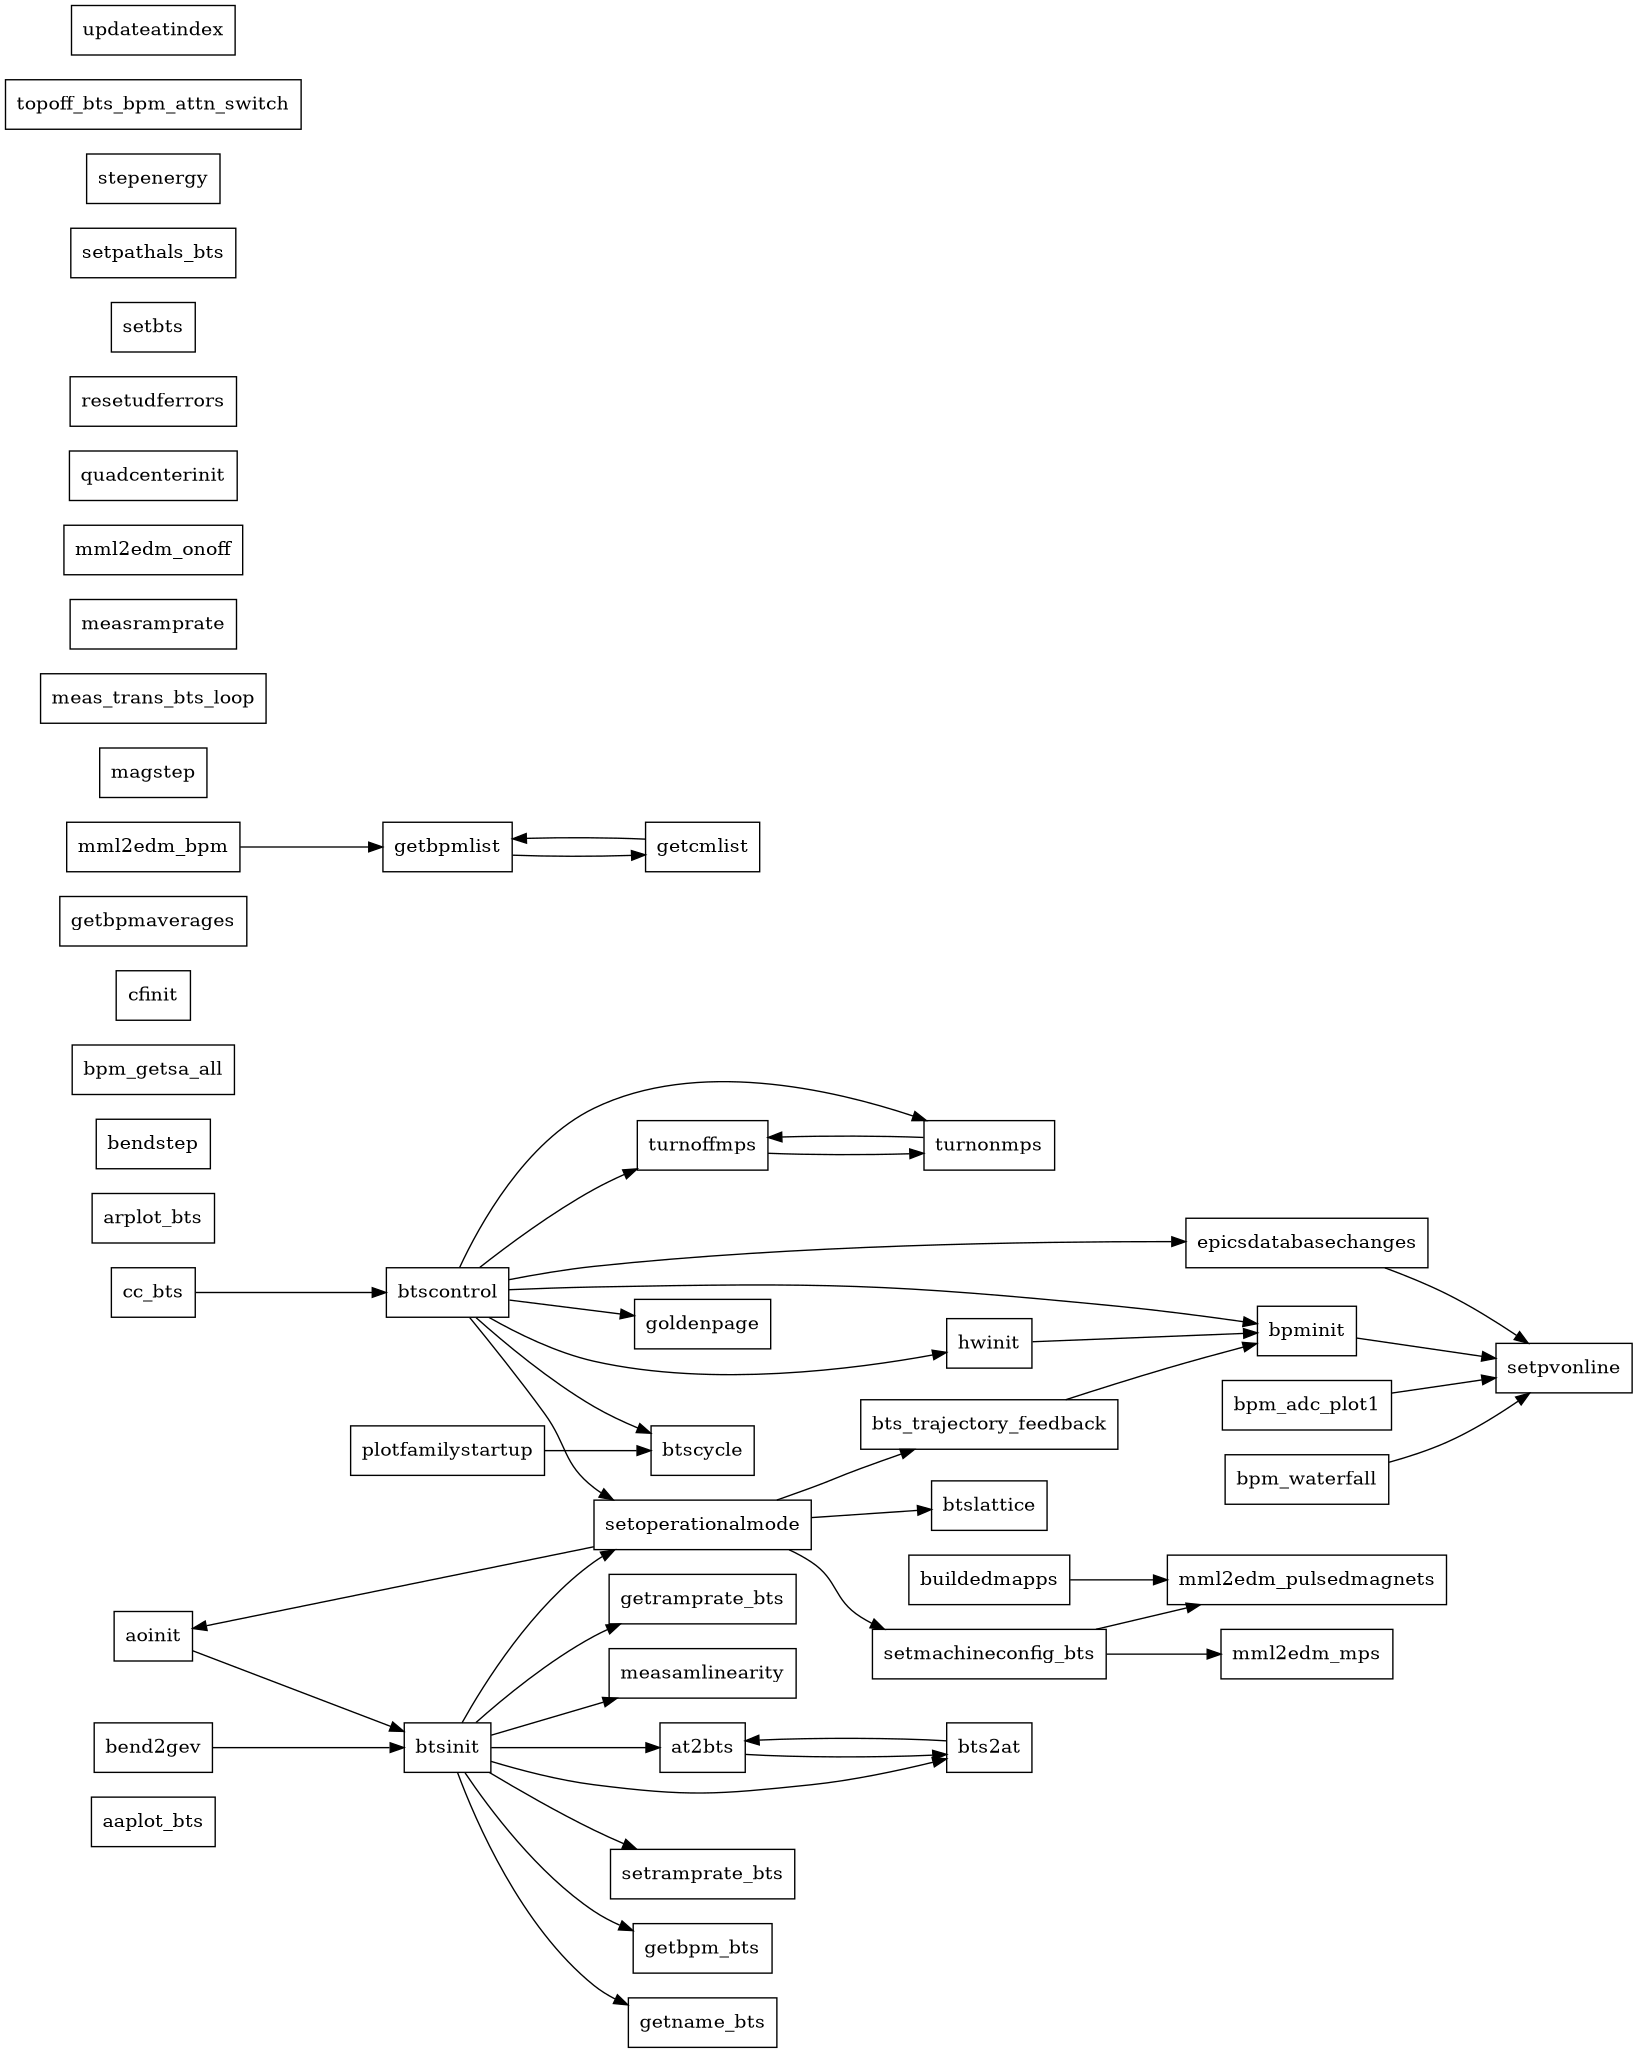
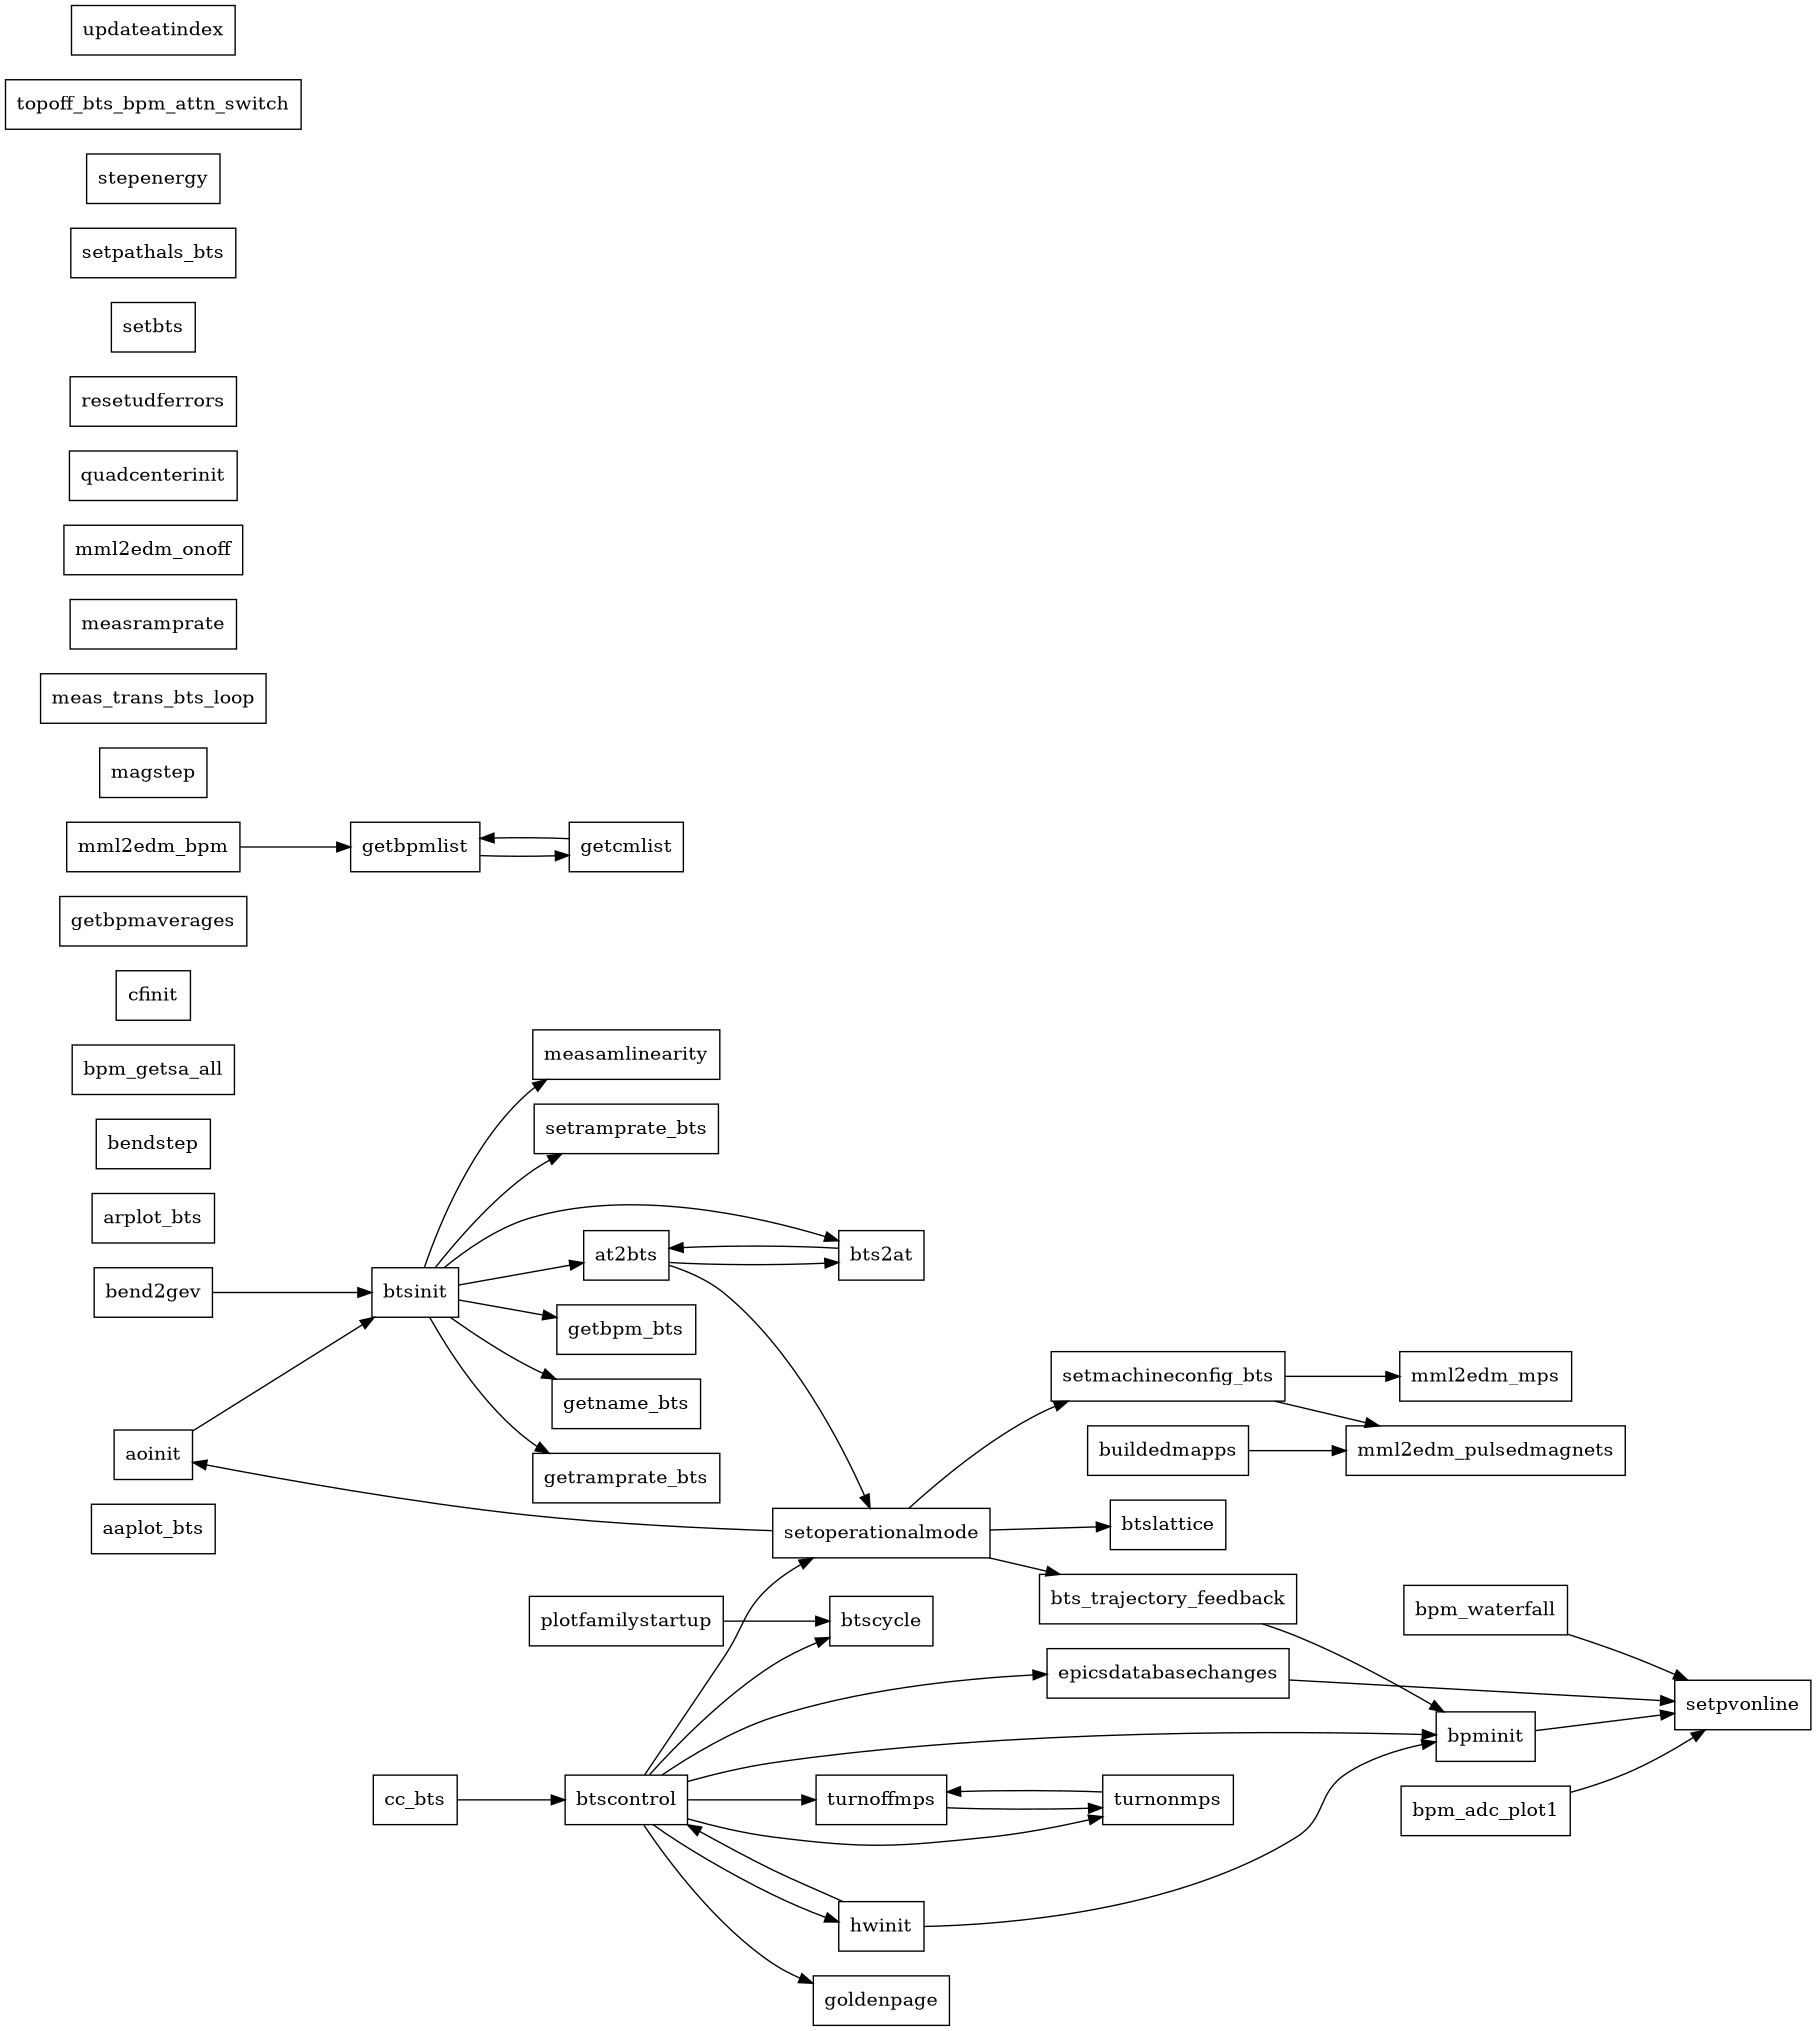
(523, 1632) -> (787, 1361)
none -> (770, 1869)
